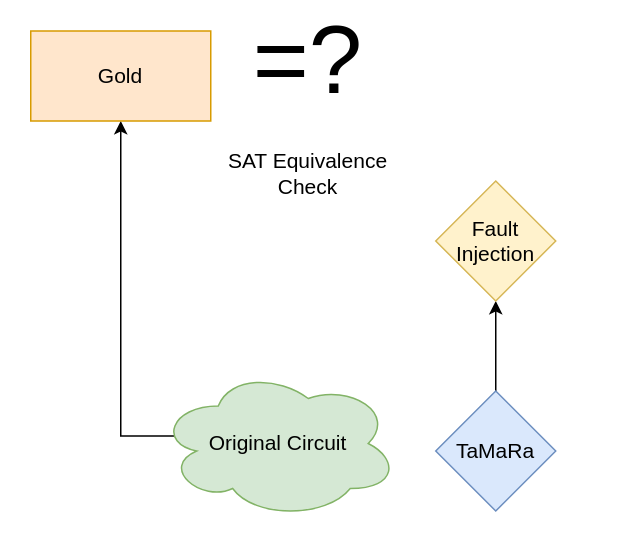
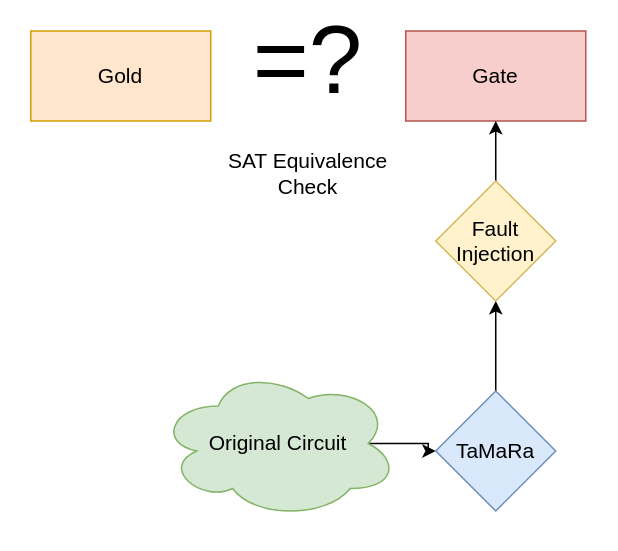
none -> (496, 76)
none -> (496, 156)
(121, 312) -> none
none -> (402, 443)
